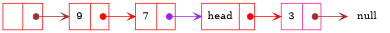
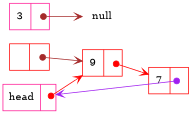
(228, 17) -> (29, 98)
(263, 17) -> (65, 87)
